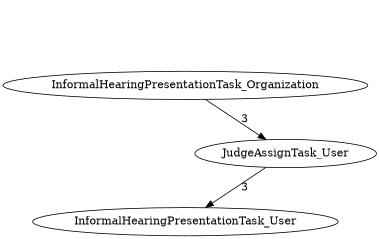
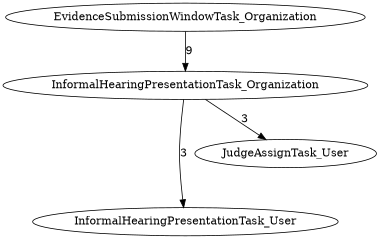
none -> (185, 17)
(239, 185) -> (179, 150)
